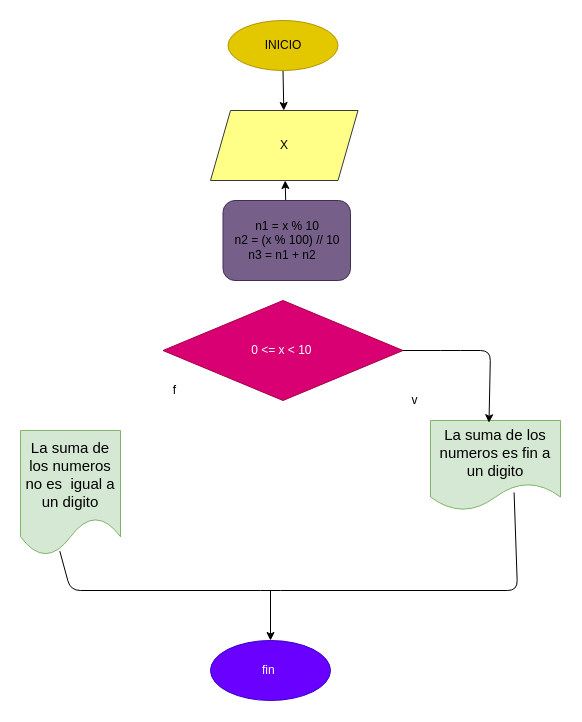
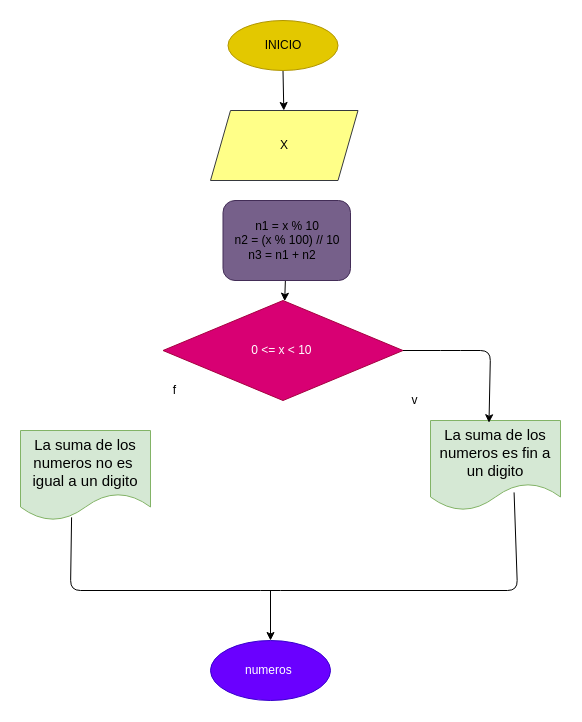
(286, 194) -> (285, 288)
(71, 493) -> (86, 476)
(271, 671) -> (271, 671)
